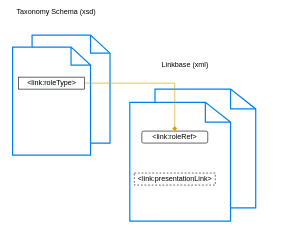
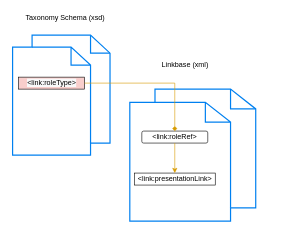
(56, 12) -> (65, 18)
(52, 83) -> (52, 83)
none -> (175, 167)
(175, 179) -> (175, 179)
